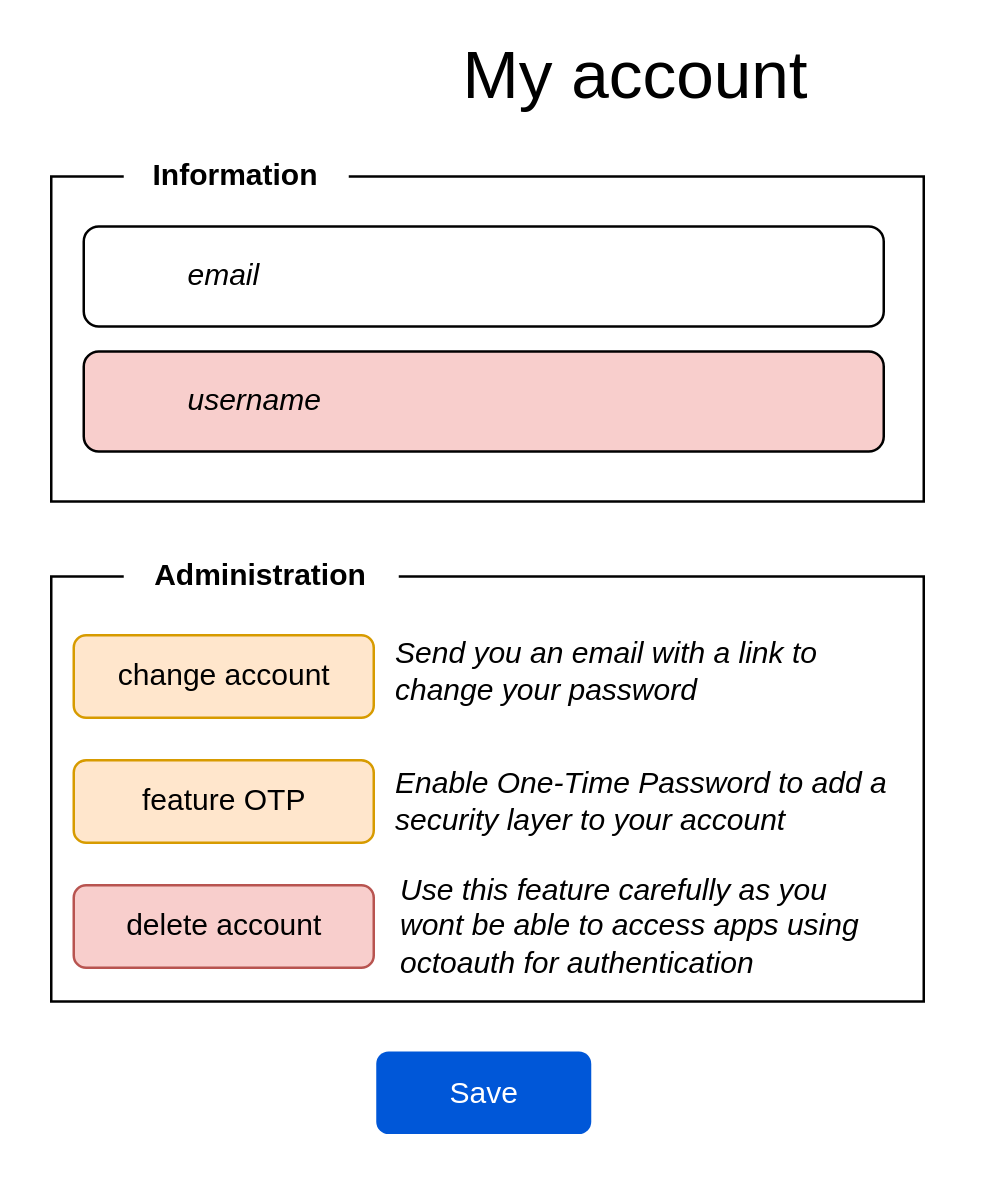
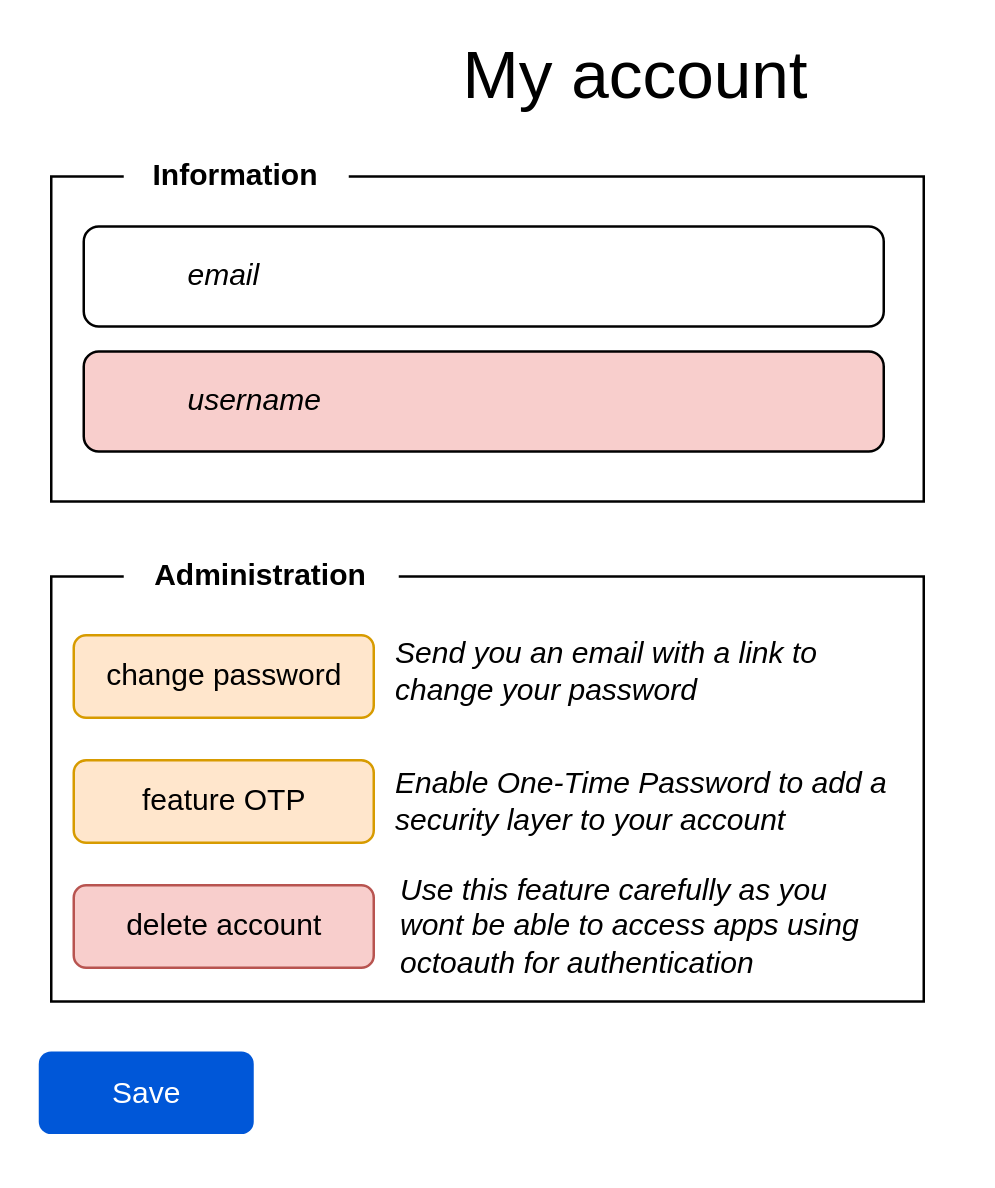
(225, 676) -> (225, 676)
(484, 1093) -> (146, 1093)
